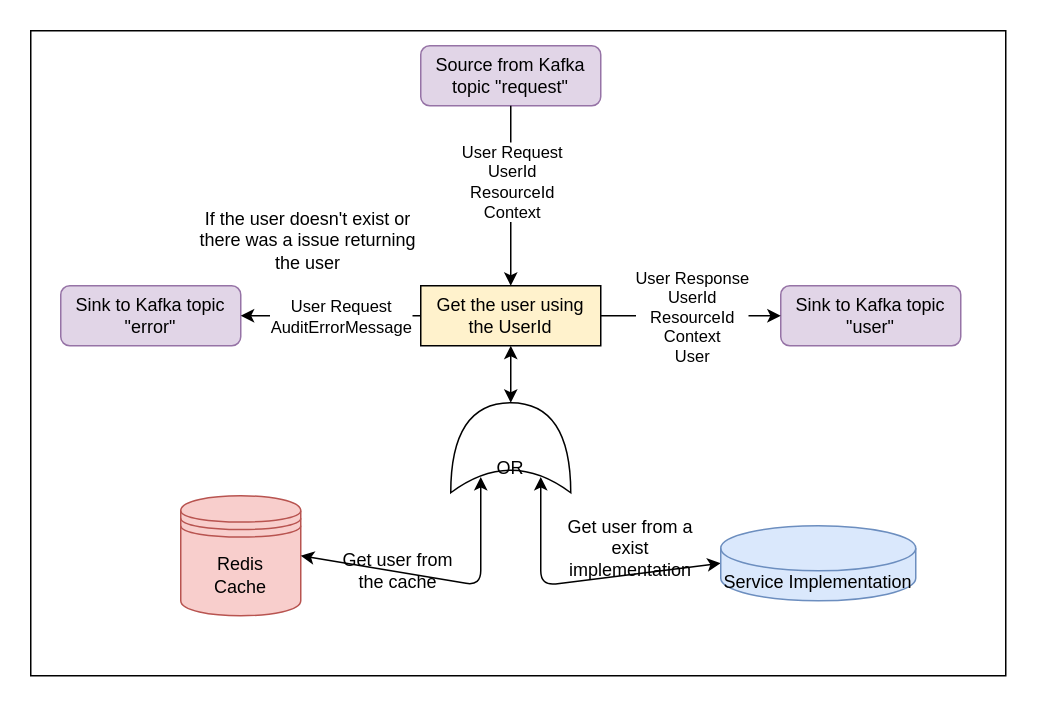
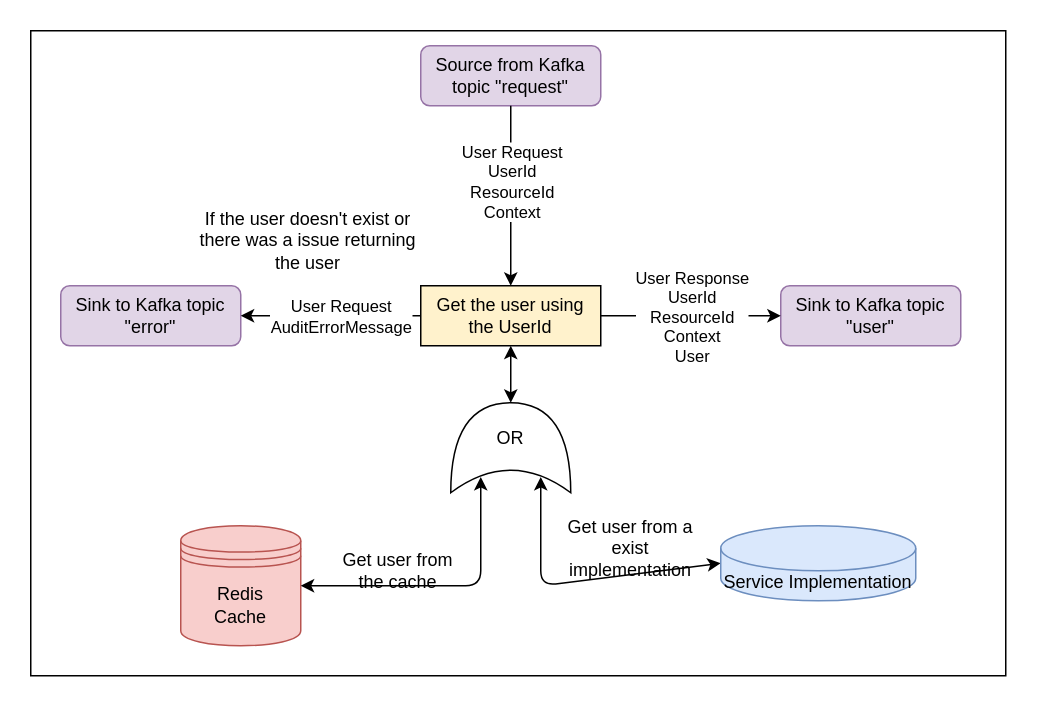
(511, 469) -> (511, 439)
(241, 556) -> (241, 586)
